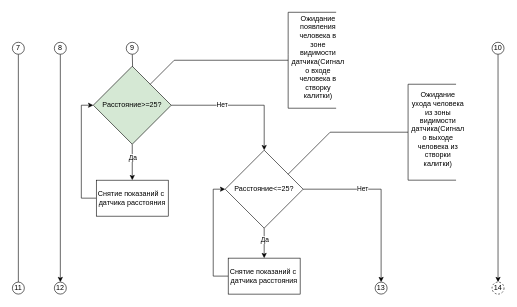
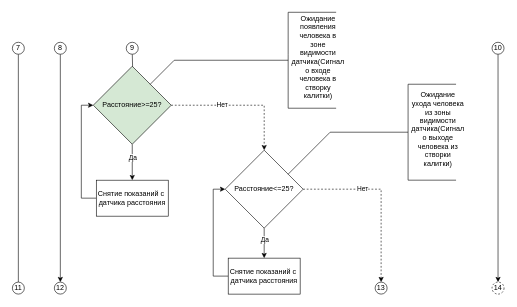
(264, 106) -> (264, 106)
(381, 227) -> (381, 227)
